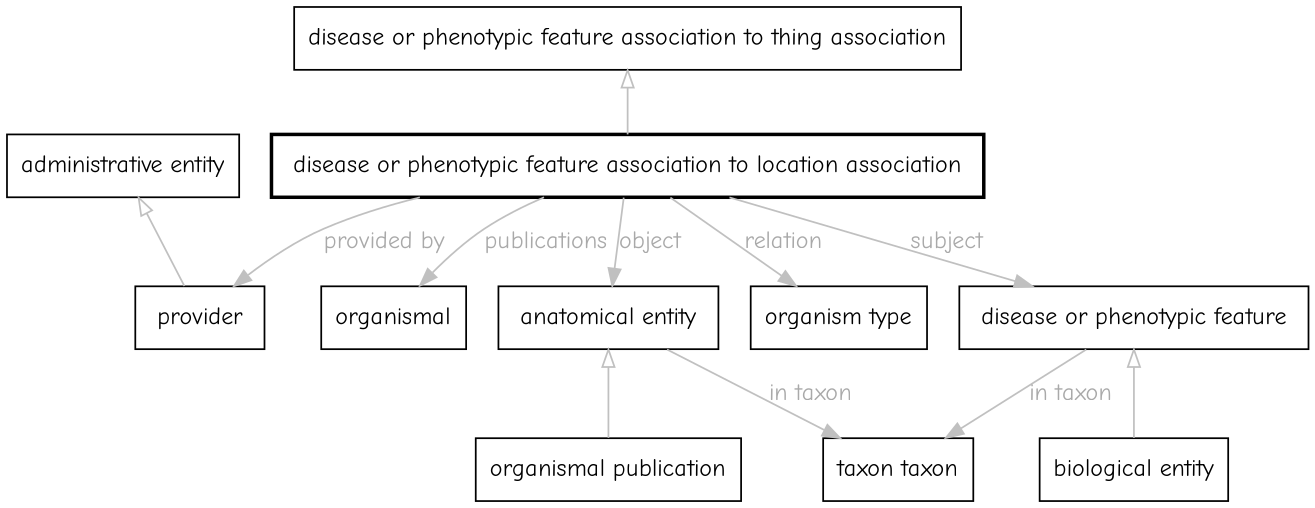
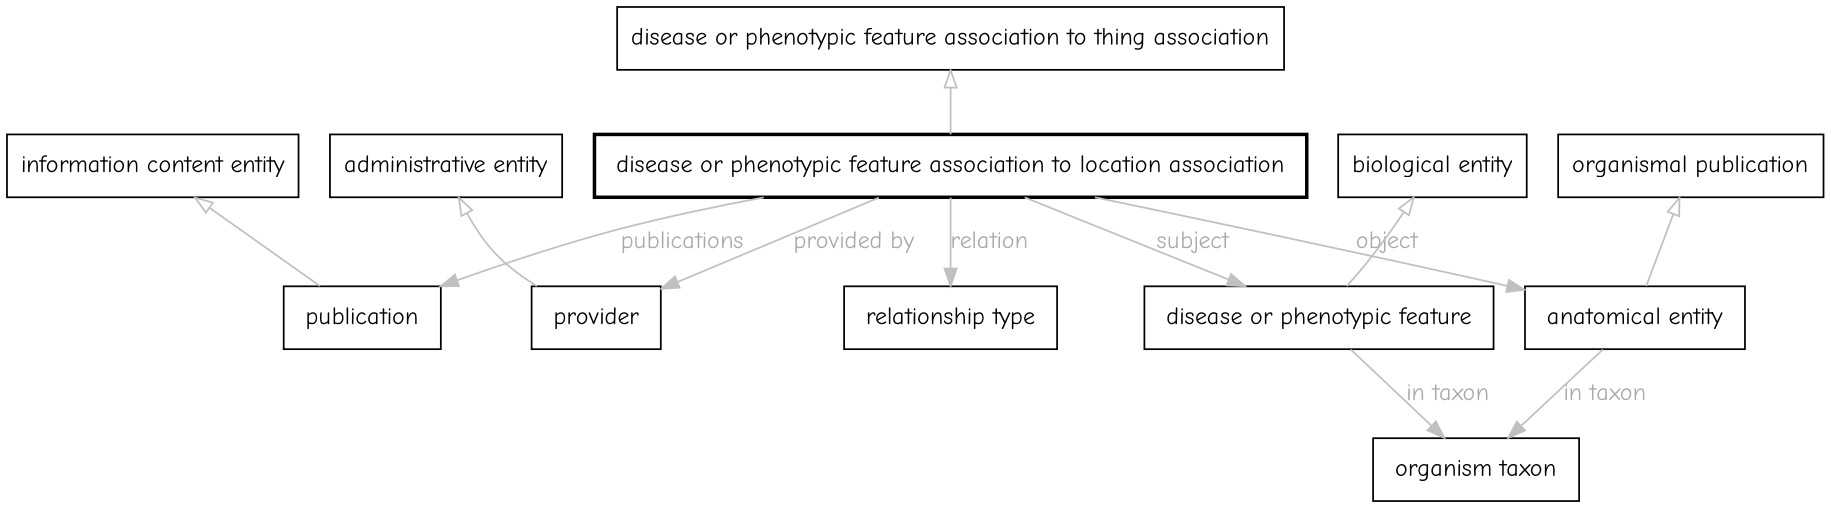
none -> (153, 166)
(394, 318) -> (362, 318)
(839, 318) -> (951, 318)
(608, 402) -> (1660, 250)
(1134, 402) -> (1379, 247)
(898, 470) -> (1476, 470)
